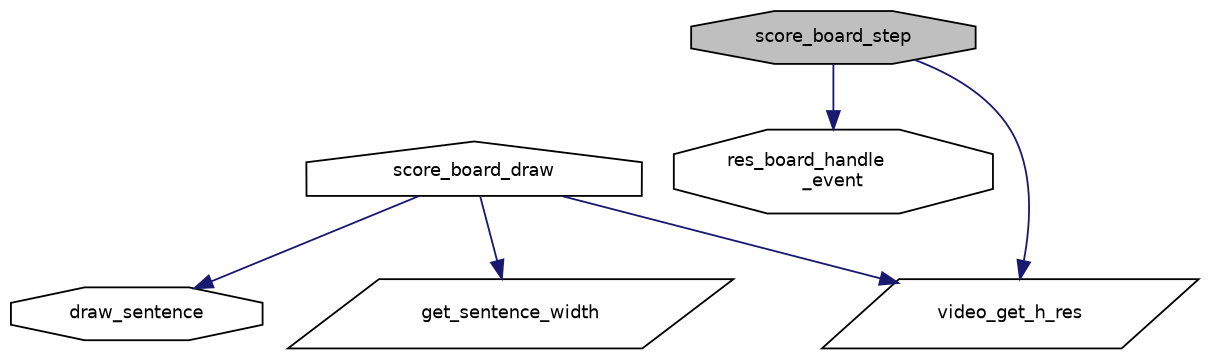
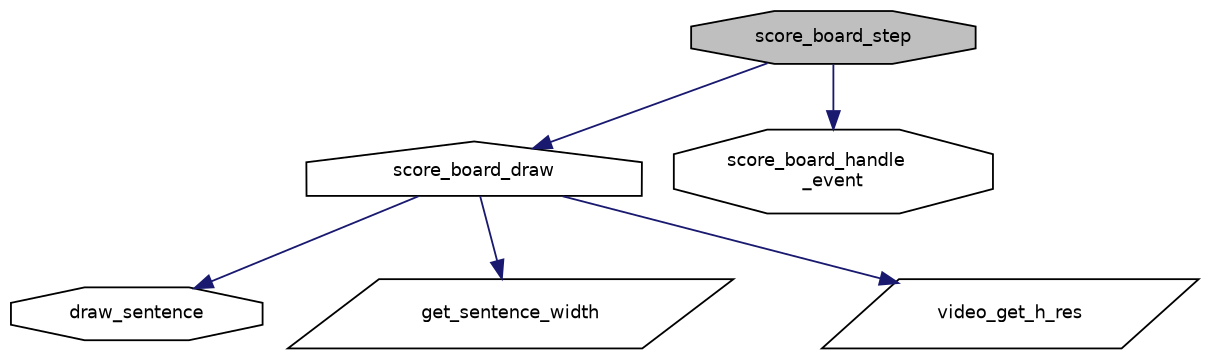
(1014, 136) -> (659, 103)
(833, 172) -> (833, 172)
